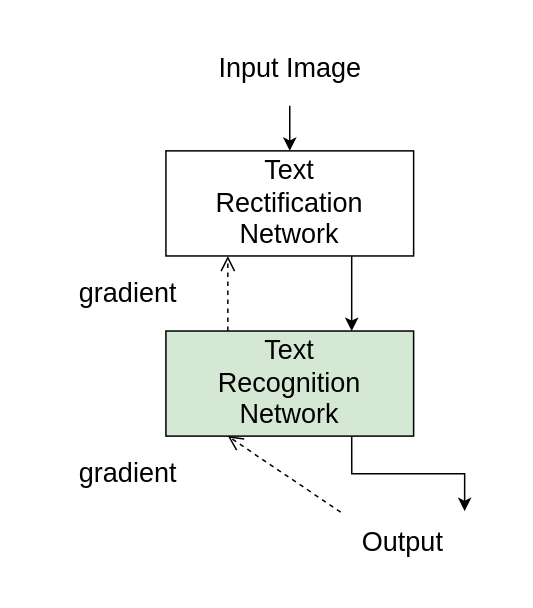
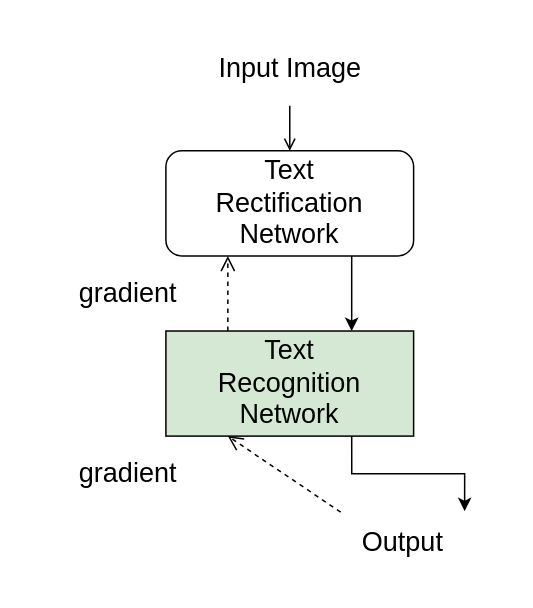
(290, 139) -> (290, 141)
(290, 203) -> (290, 203)
